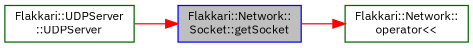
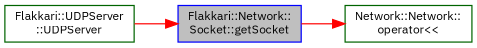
(407, 24) -> (409, 24)
